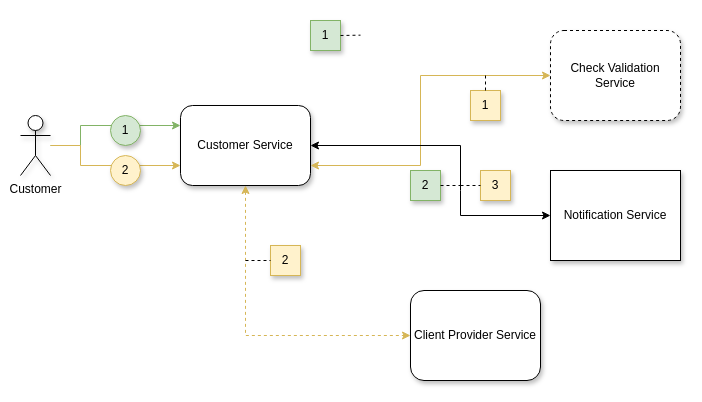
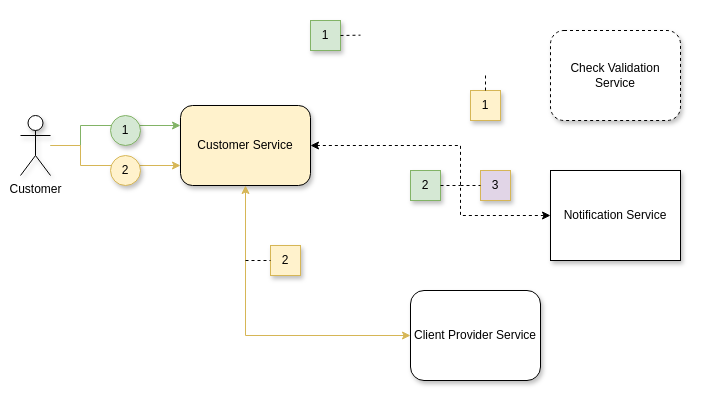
(421, 111) -> none
(246, 146) -> (246, 146)
(461, 150) -> (461, 150)
(496, 186) -> (496, 186)
(253, 336) -> (253, 336)
